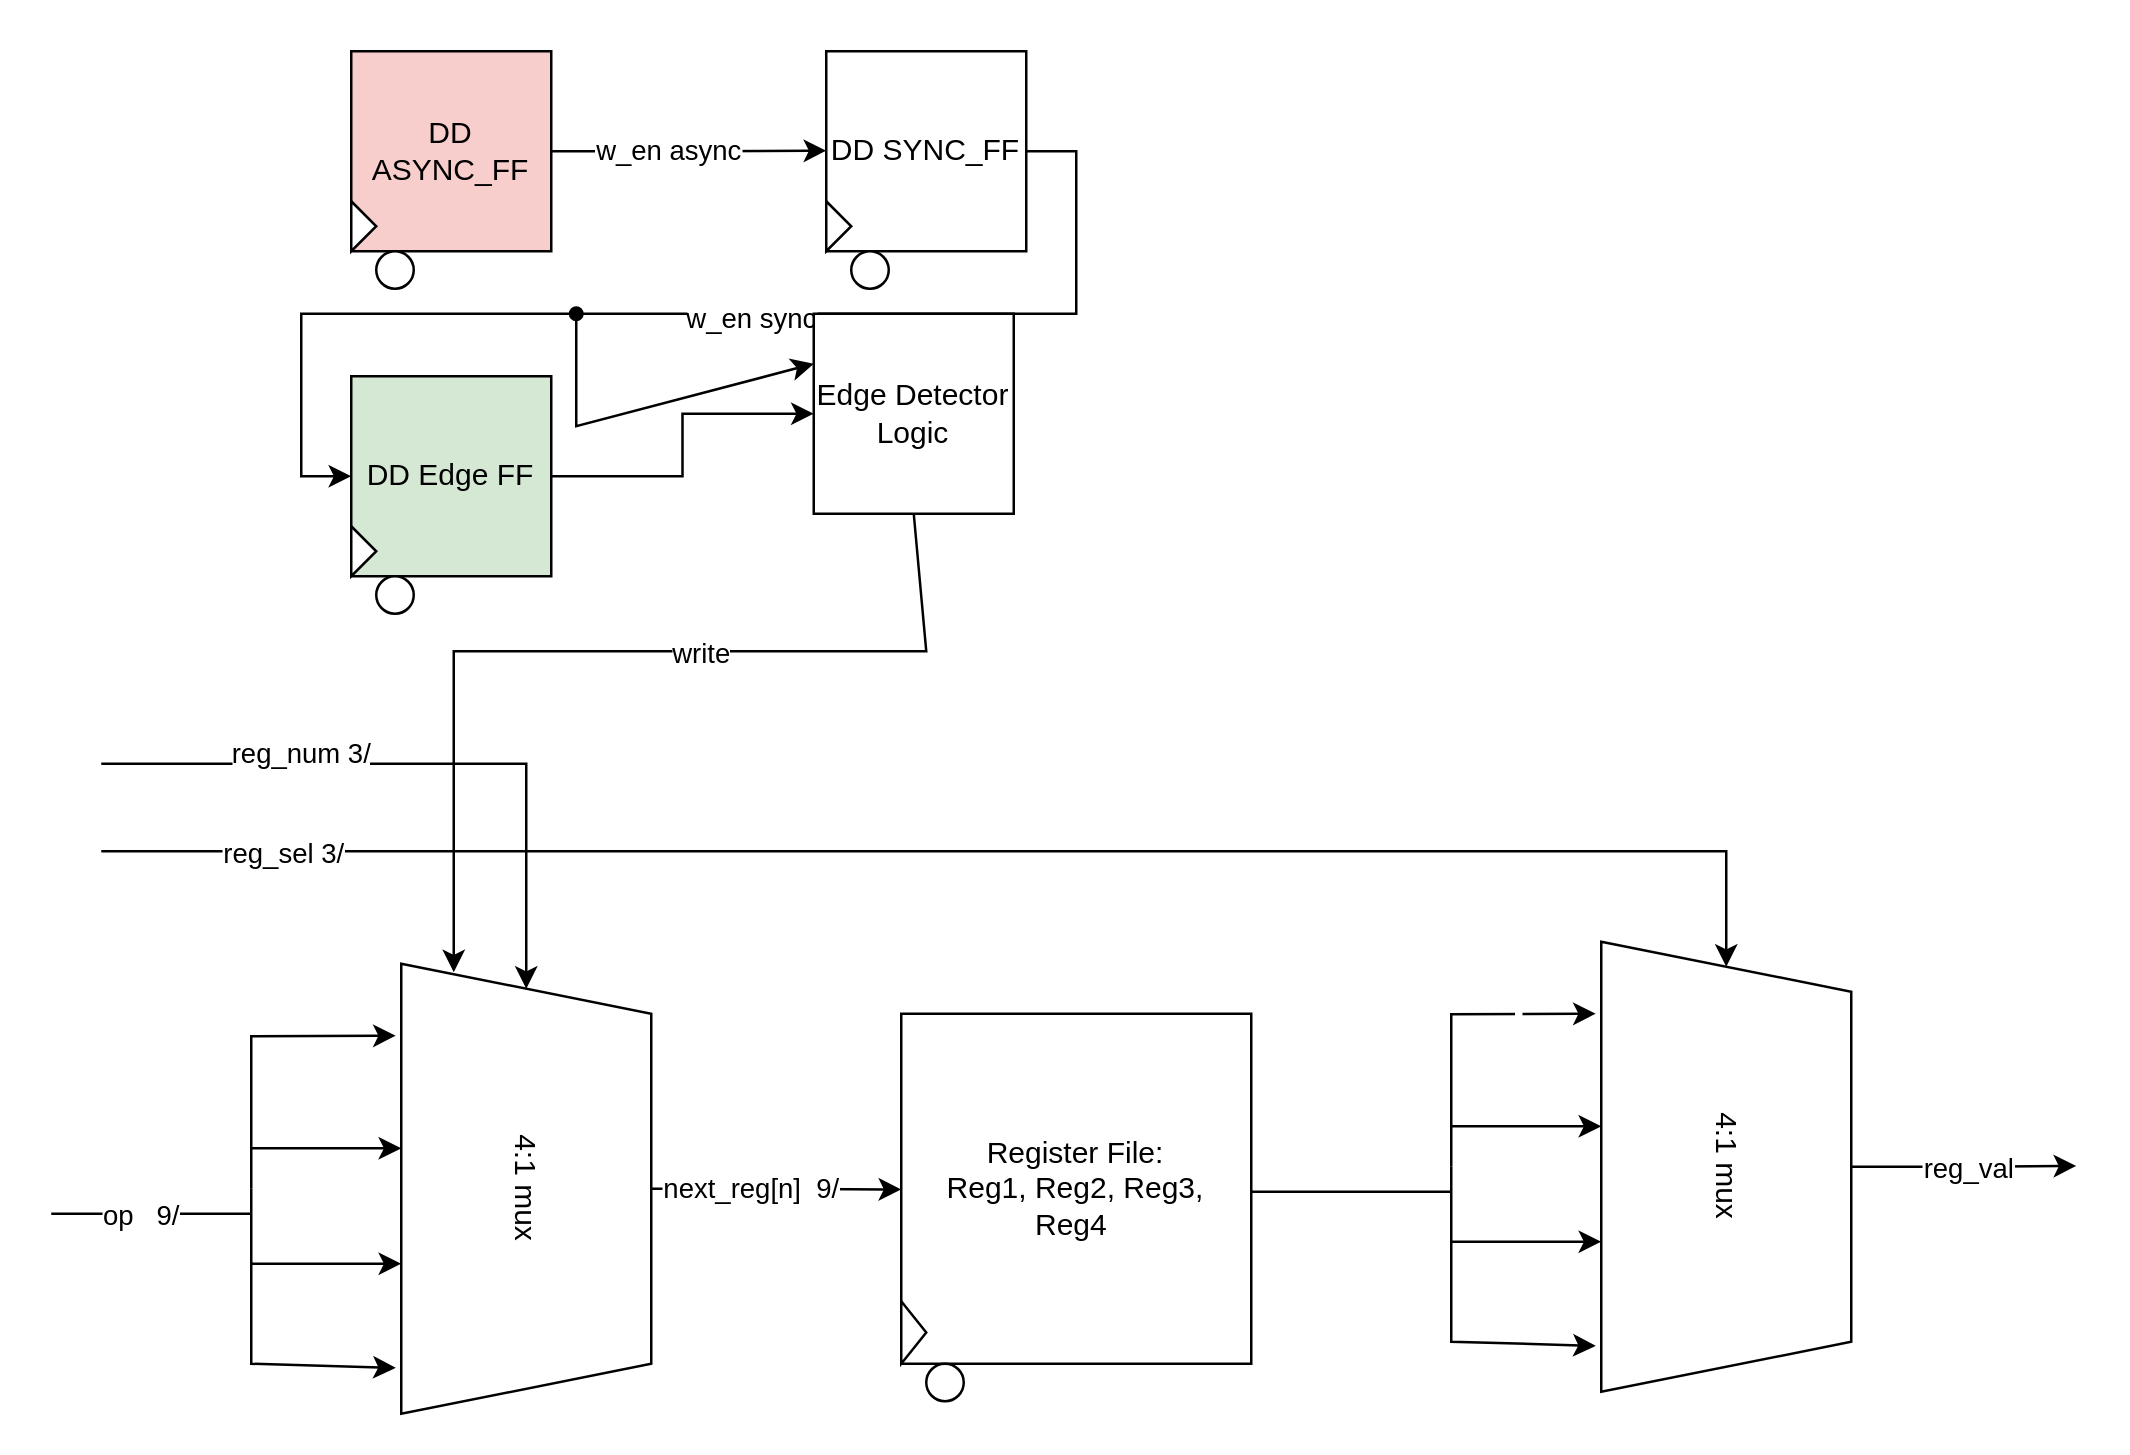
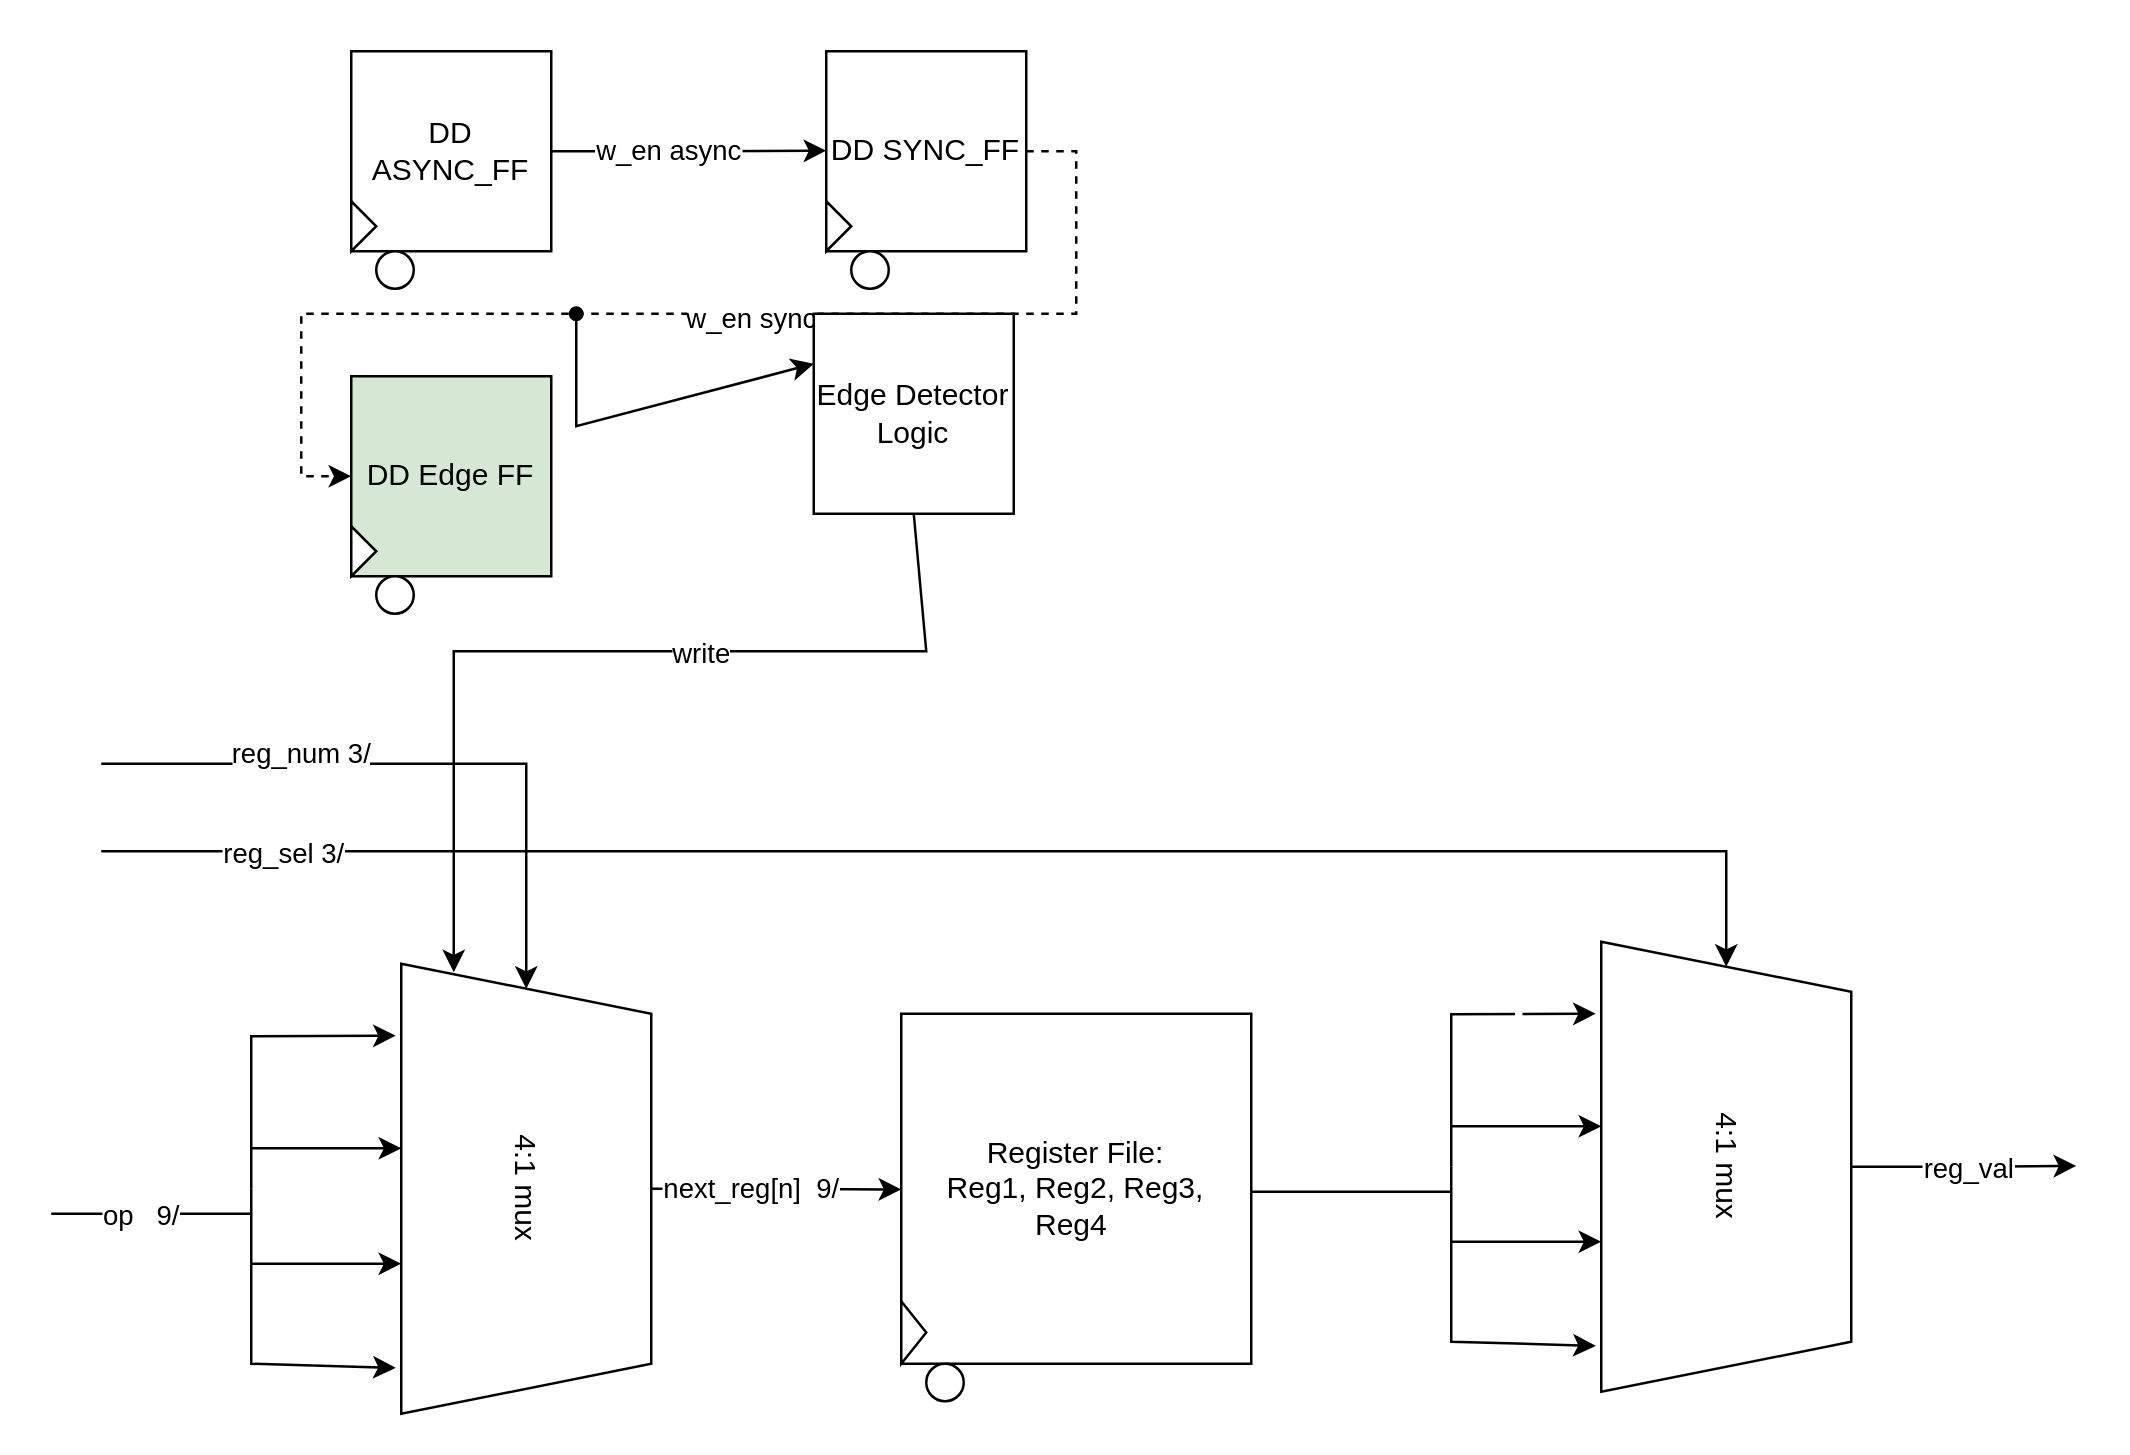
(451, 151) -> (451, 151)
(334, 314) -> (334, 314)
(683, 453) -> none
